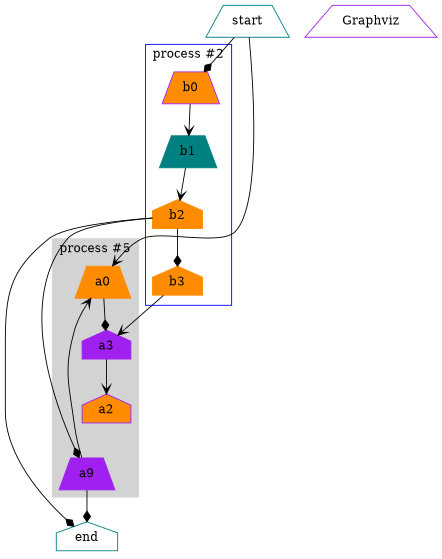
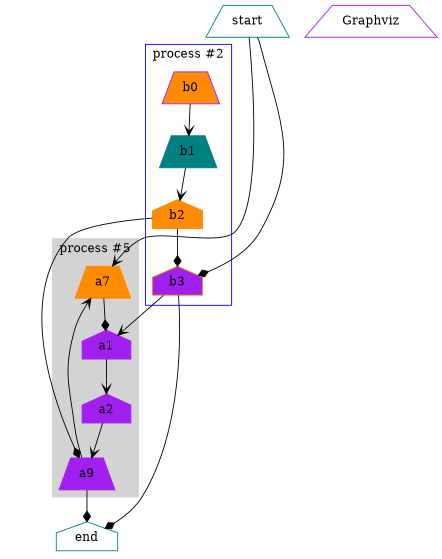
(223, 51) -> (283, 168)
(103, 282) -> (103, 282)
(178, 282) -> (178, 282)
(6, 328) -> (171, 418)
(106, 346) -> (106, 346)
(106, 410) -> (106, 410)
none -> (99, 436)
